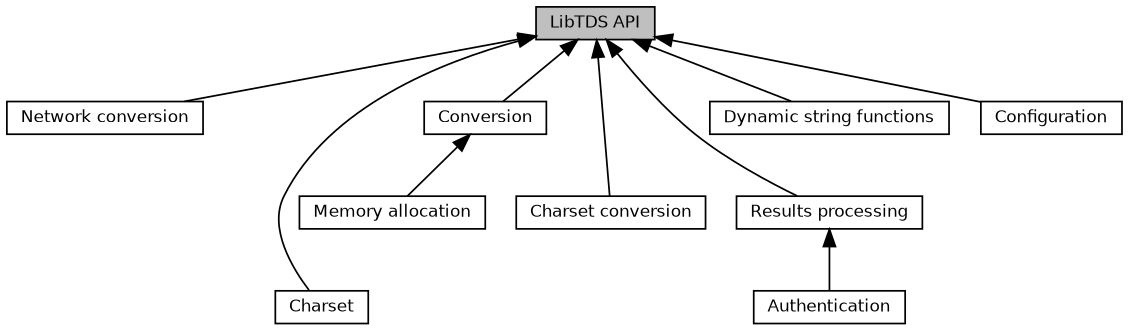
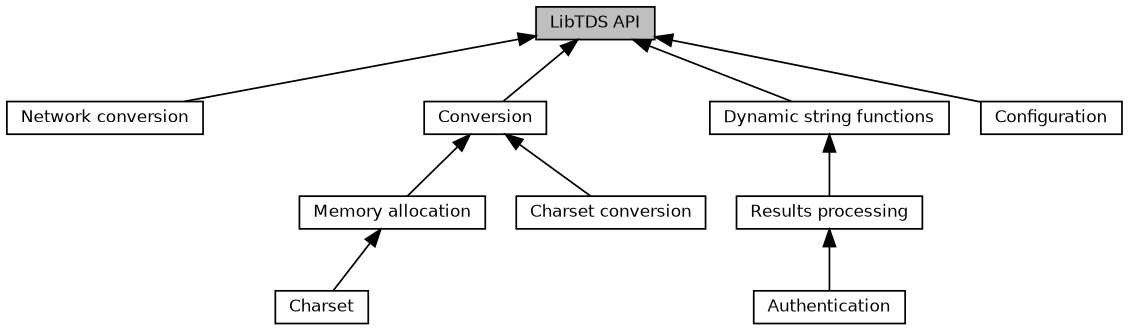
(343, 125) -> (352, 267)
(604, 127) -> (555, 170)
(698, 136) -> (829, 174)
